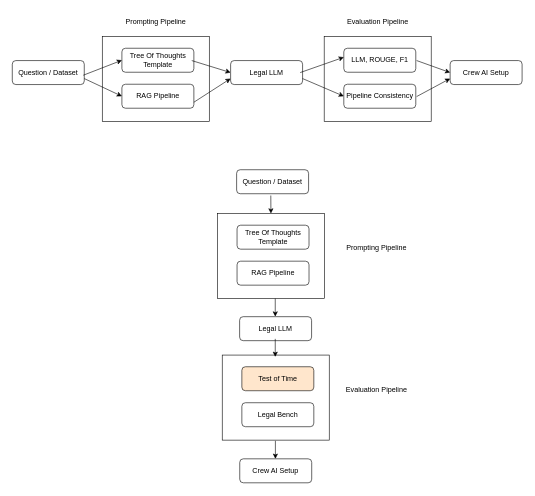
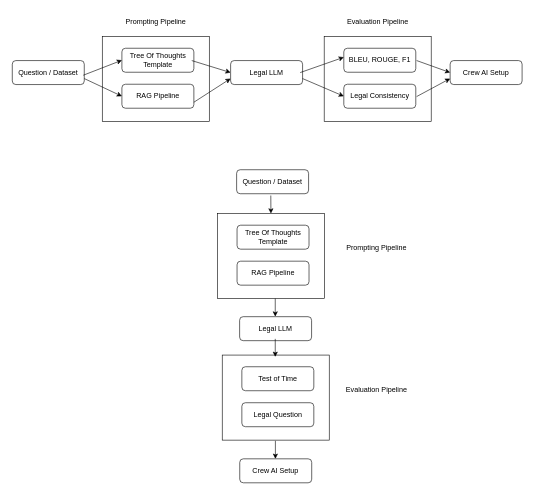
(380, 60) -> (380, 60)
(380, 96) -> (380, 96)
(278, 379) -> (278, 379)
(278, 414) -> (278, 414)
